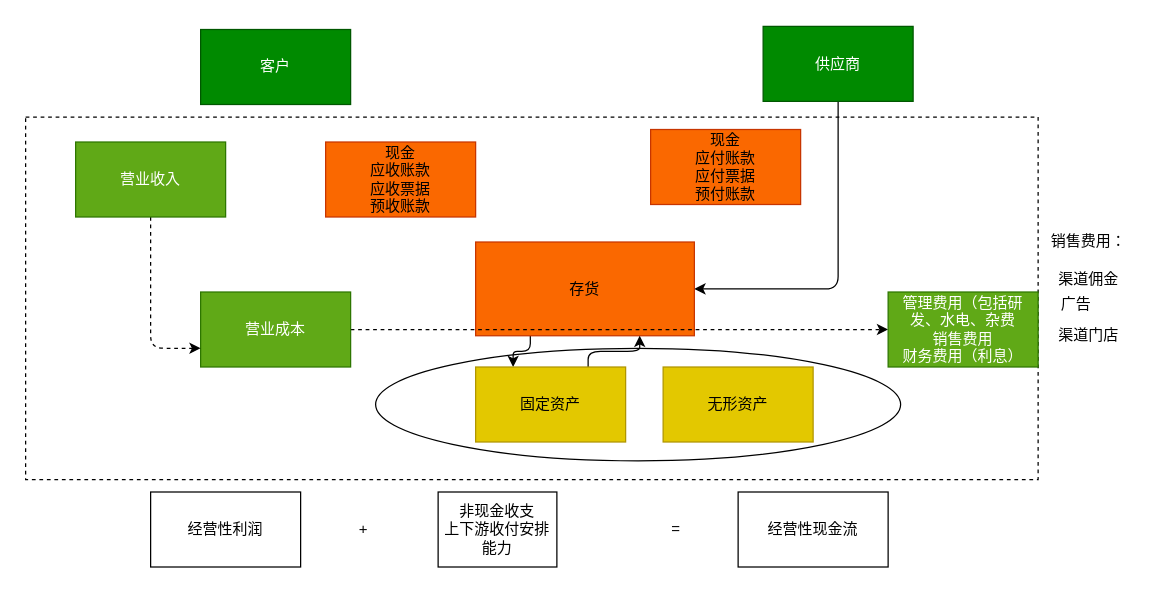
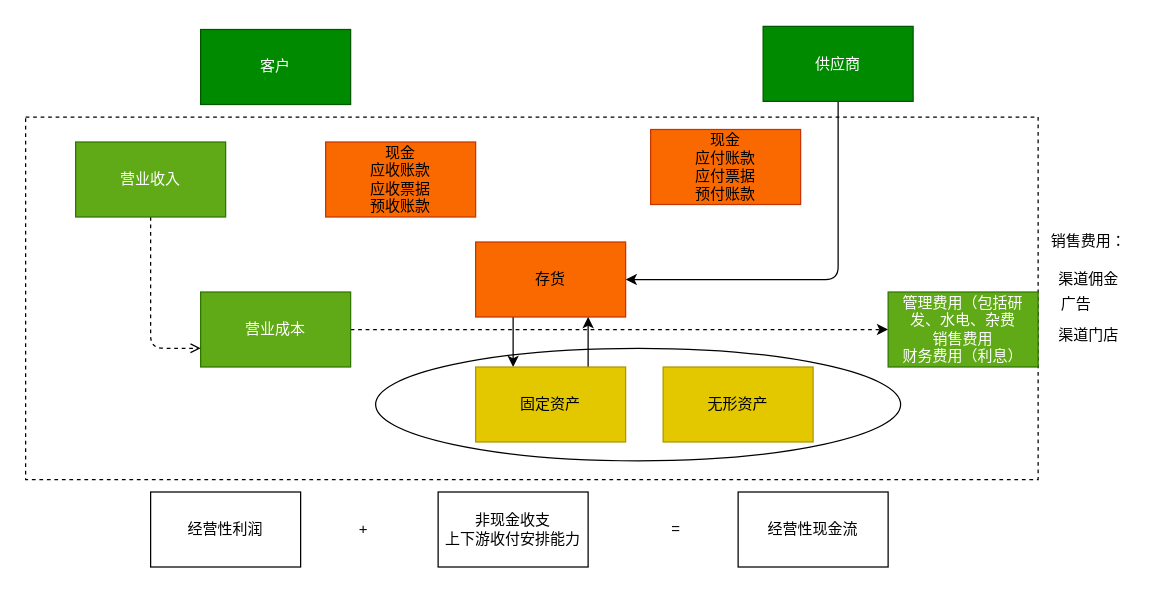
(585, 289) -> (551, 279)
(191, 348) -> (193, 348)
(498, 529) -> (513, 529)
